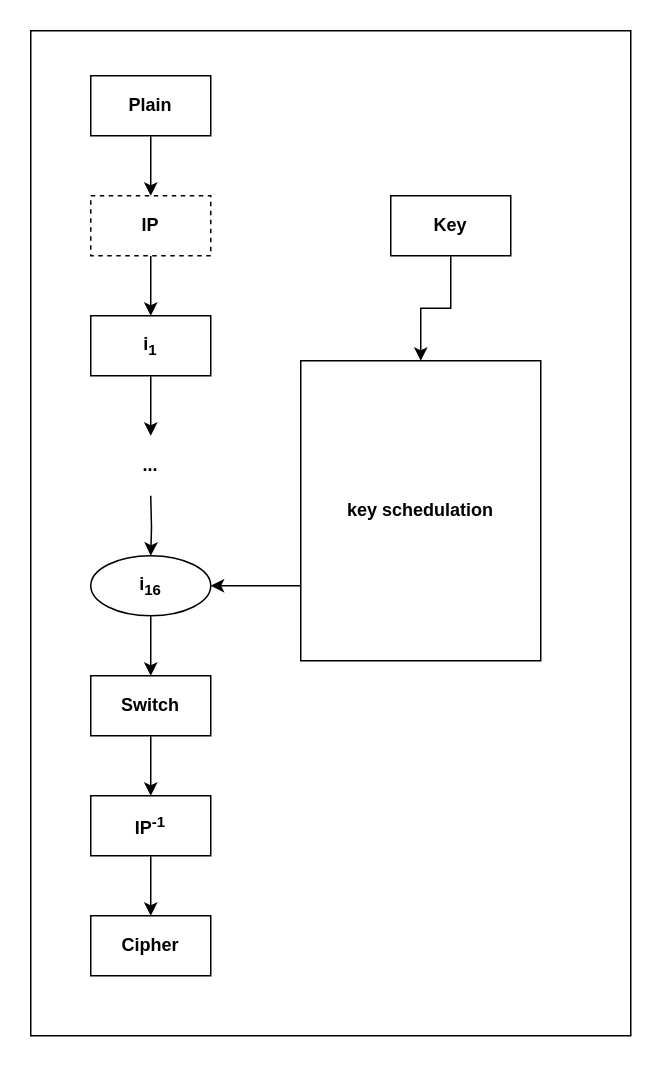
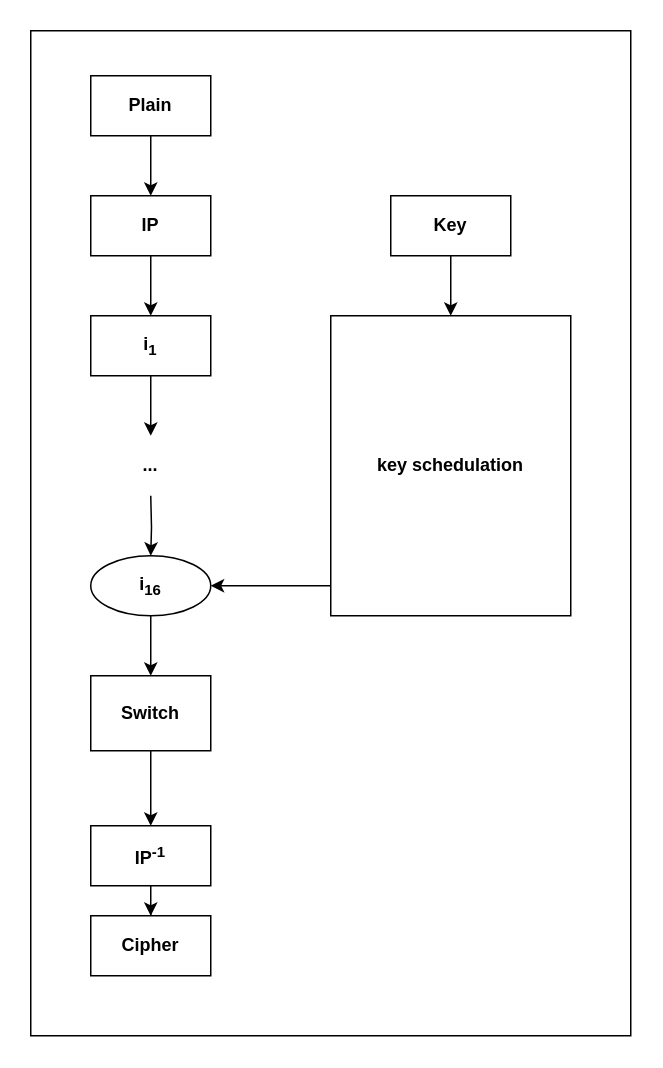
(151, 226) -> (151, 226)
(421, 511) -> (451, 466)
(151, 706) -> (151, 713)
(151, 826) -> (151, 856)
